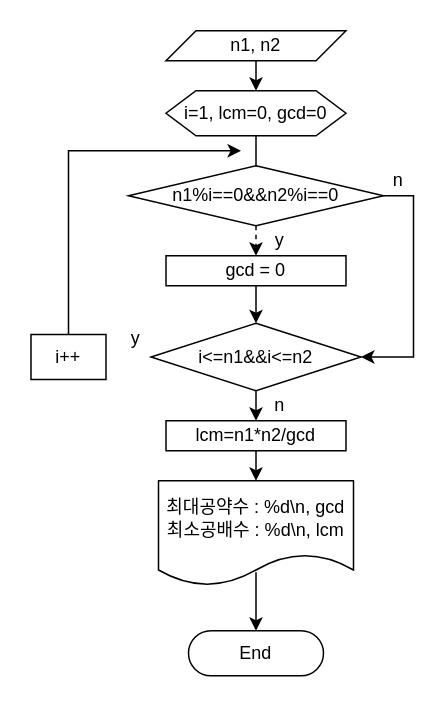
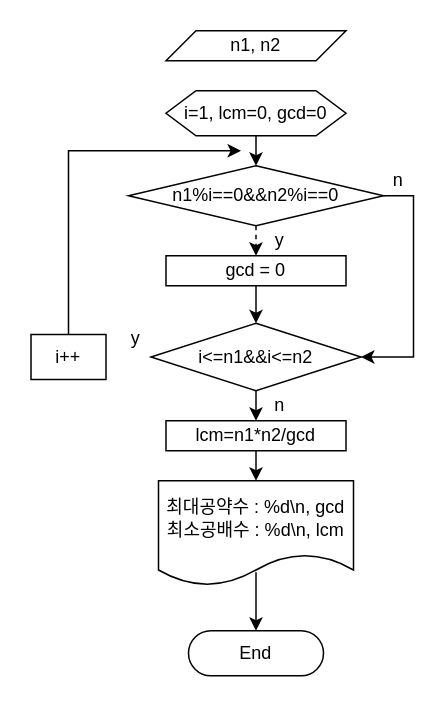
(256, 71) -> none
(256, 158) -> (256, 154)
